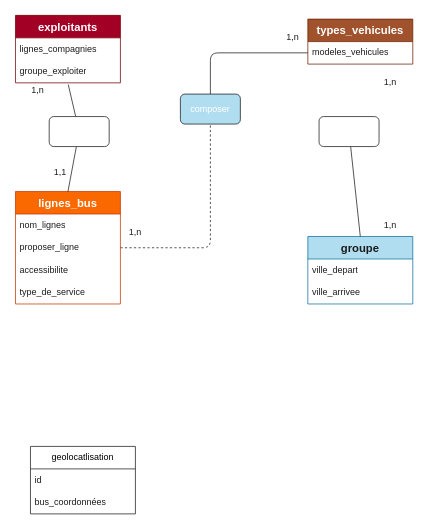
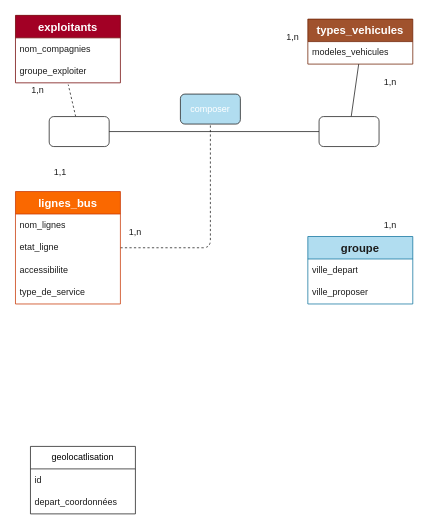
(59, 49) -> (54, 49)
(240, 53) -> none
none -> (355, 92)
(72, 100) -> (72, 100)
(72, 169) -> none
(356, 192) -> (214, 132)
(53, 248) -> (43, 248)
(340, 293) -> (344, 293)
(73, 503) -> (80, 503)
